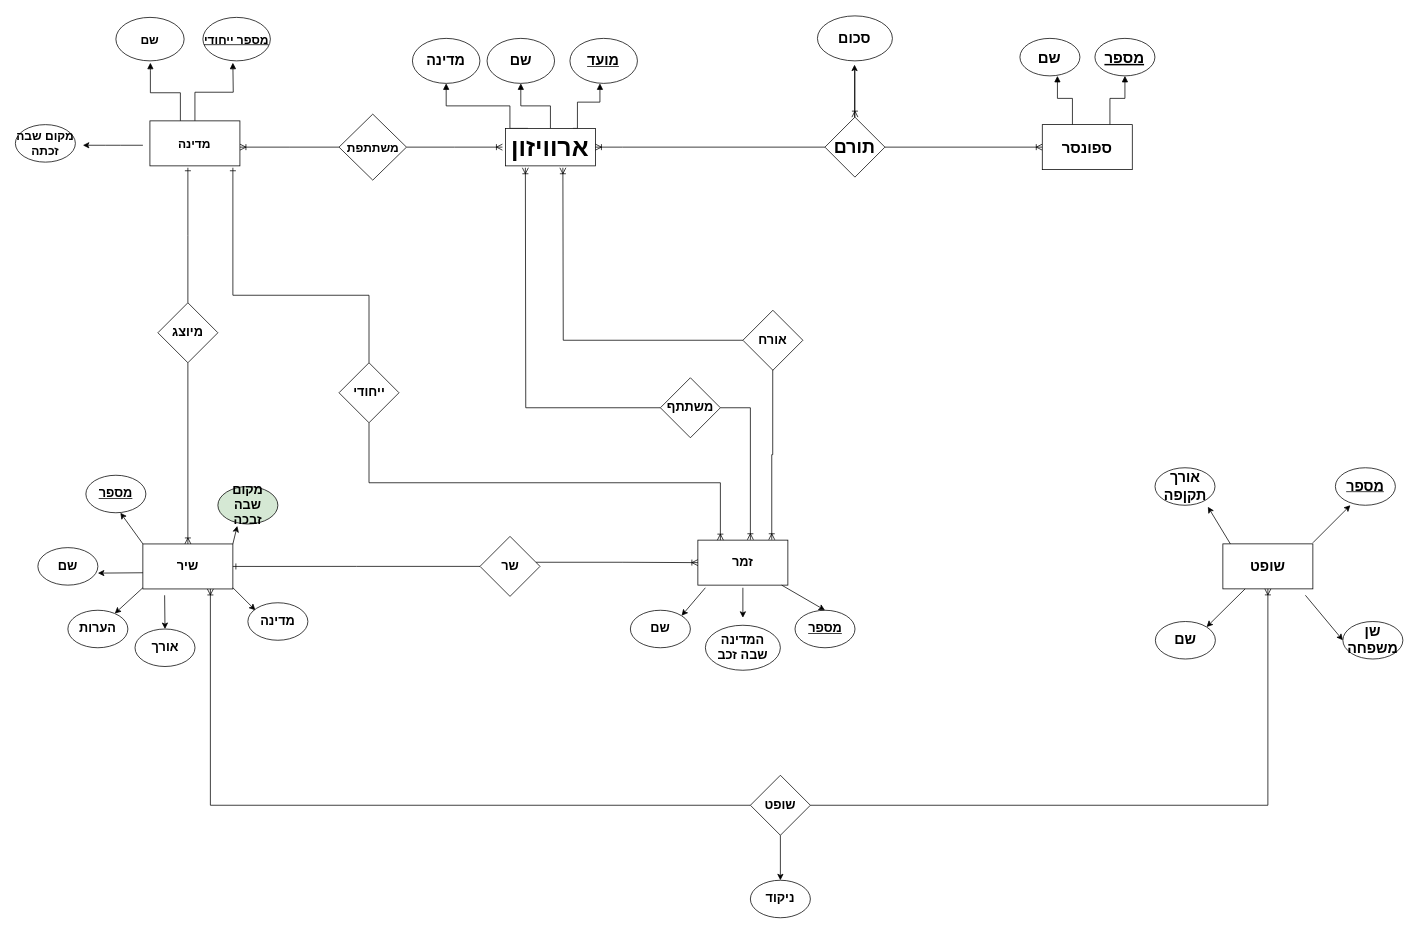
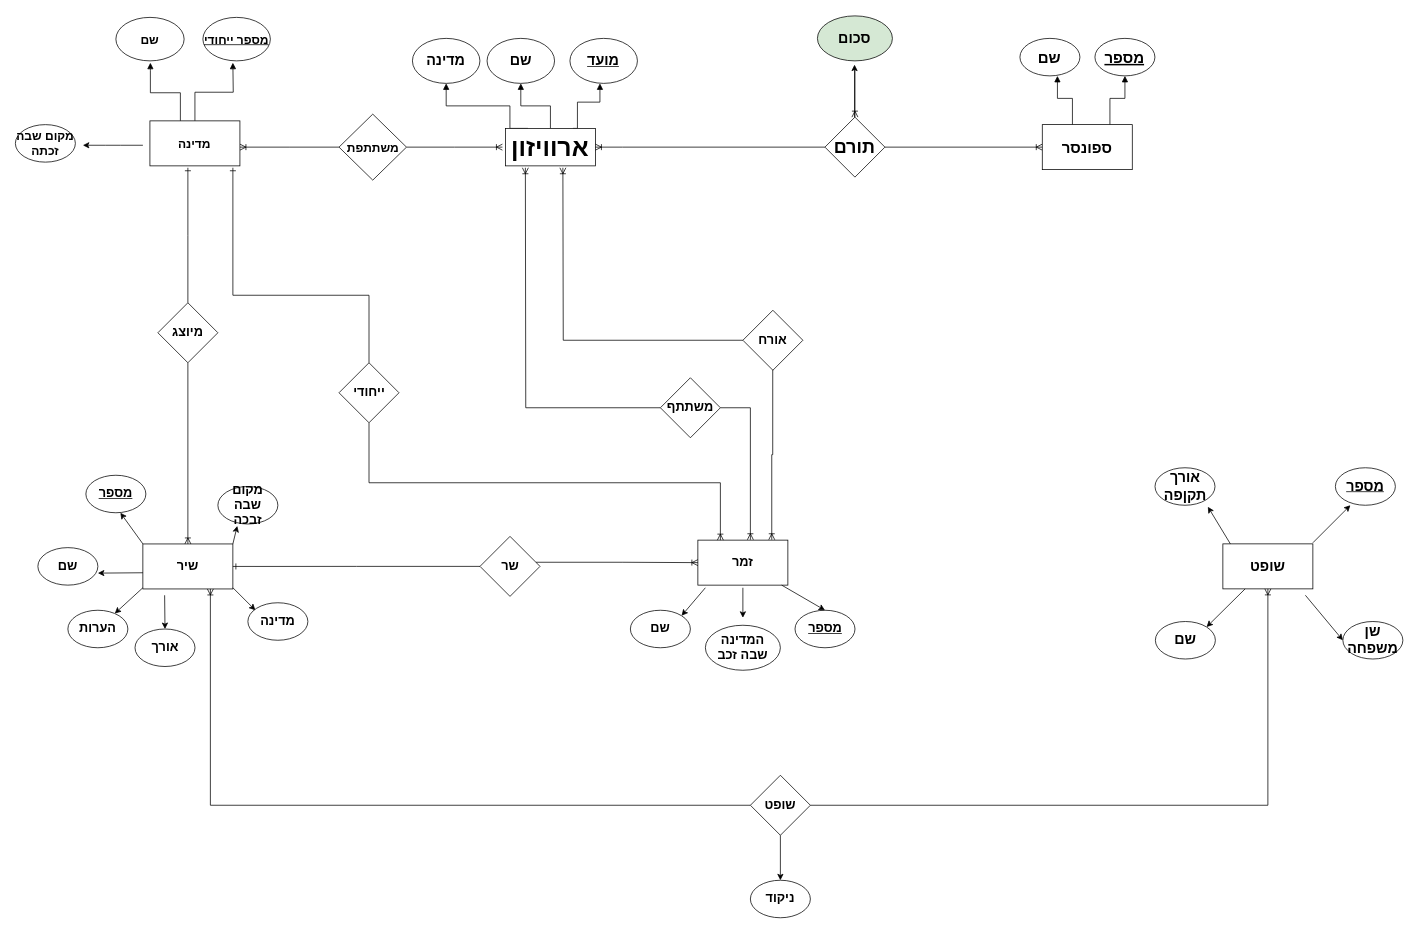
(855, 38) -> (855, 38)
(248, 505) -> (248, 505)
